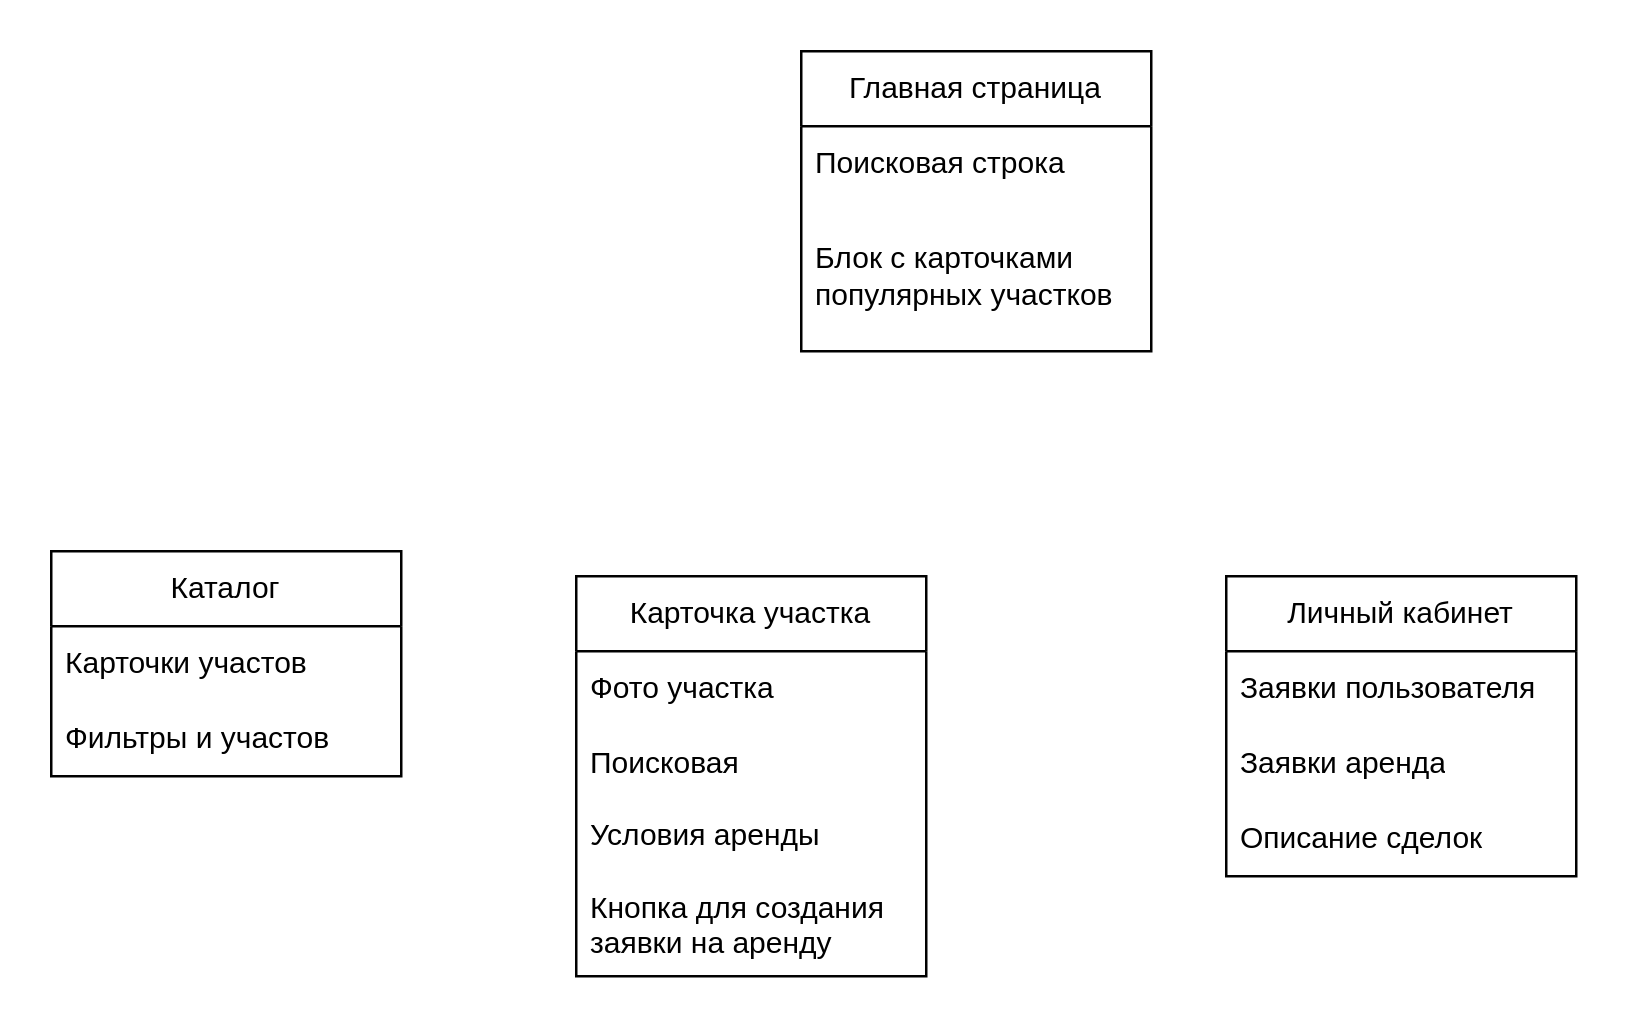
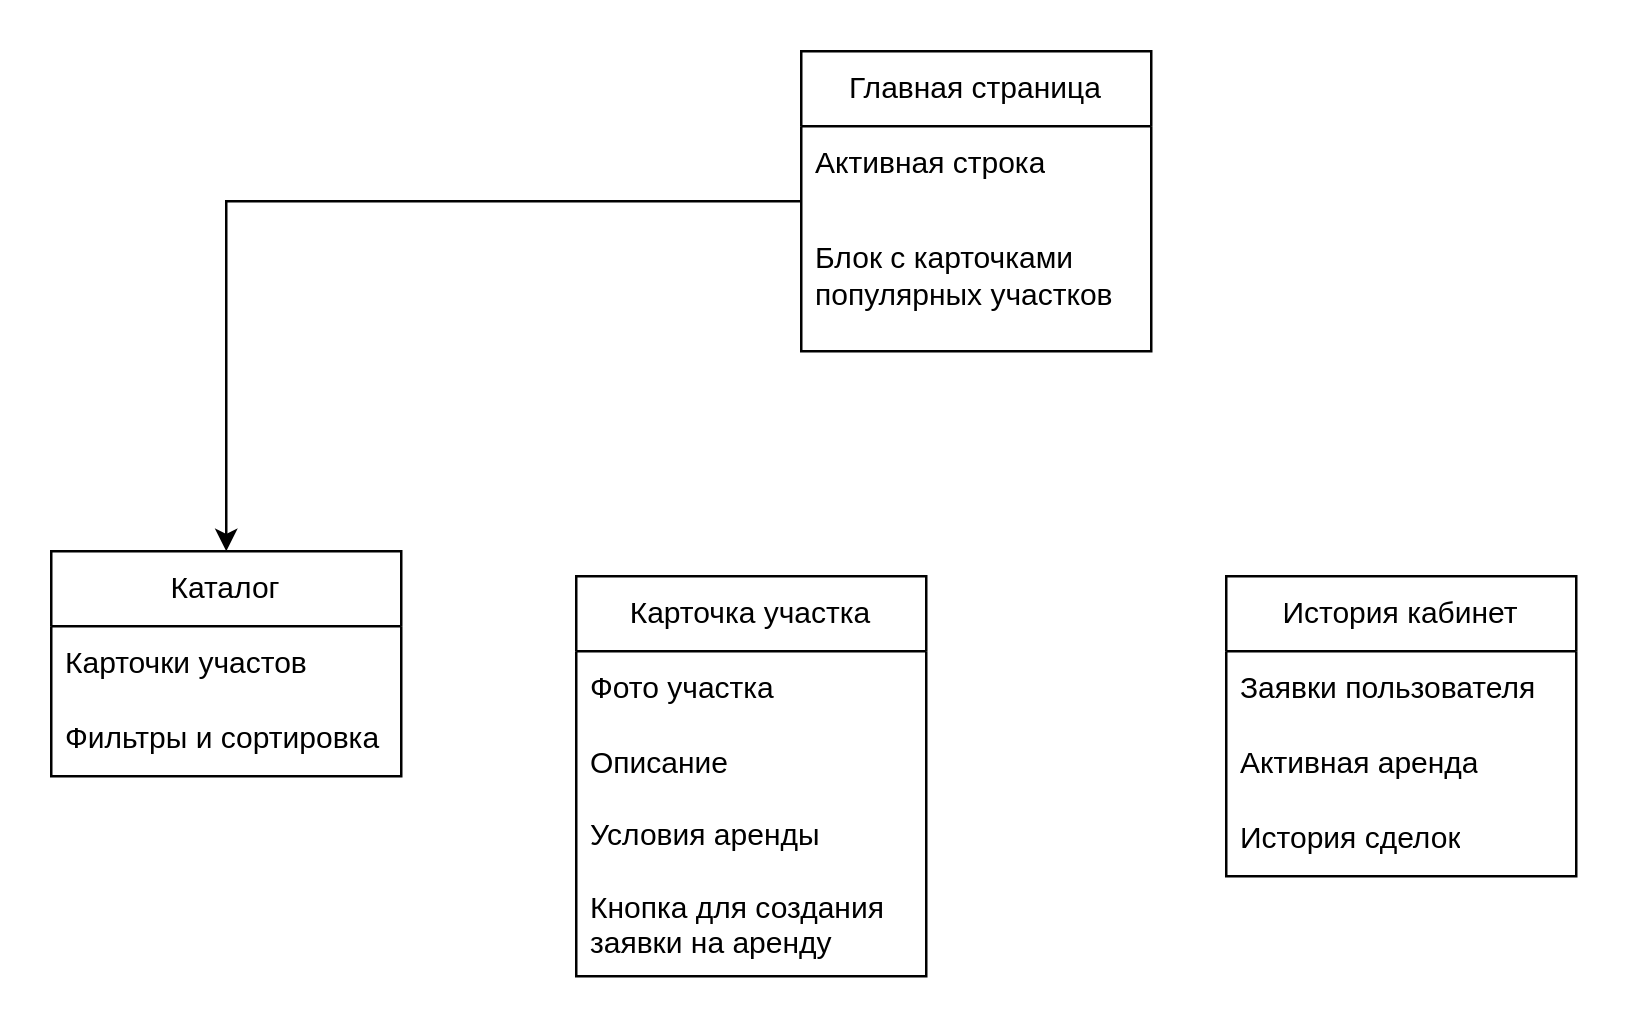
(947, 164) -> (938, 164)
none -> (345, 201)
(1401, 614) -> (1401, 614)
(201, 739) -> (226, 739)
(667, 764) -> (658, 764)
(1347, 764) -> (1363, 764)
(1363, 839) -> (1355, 839)
